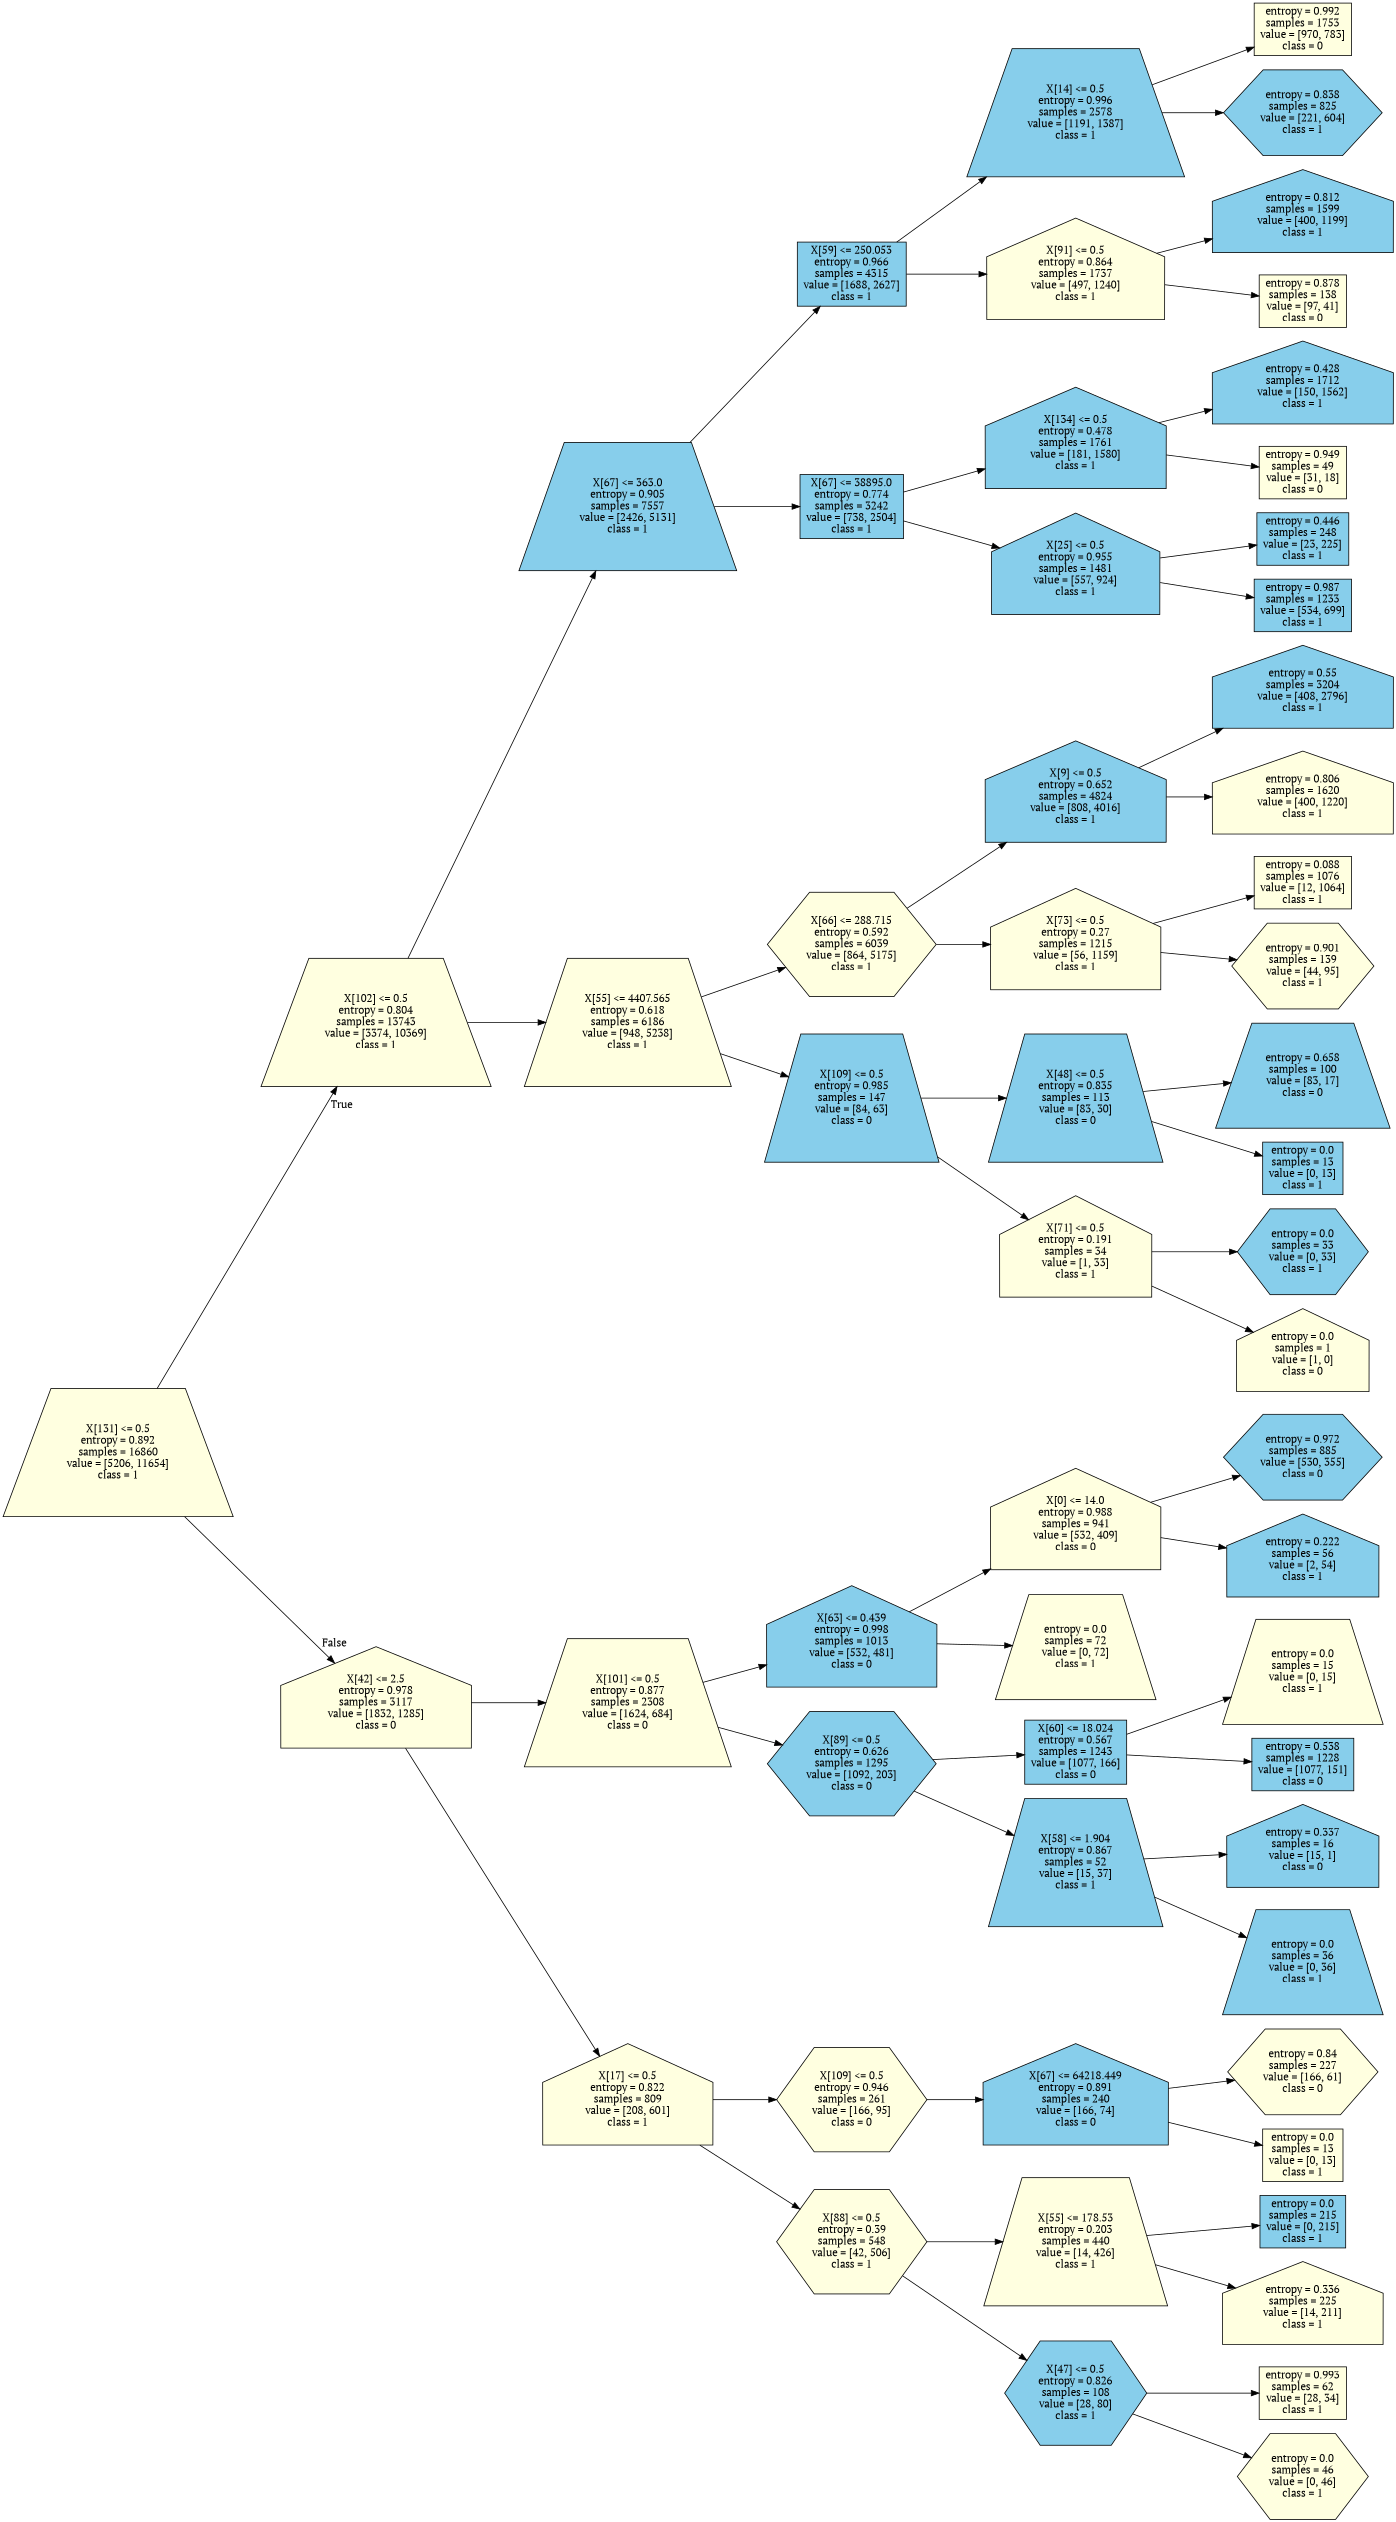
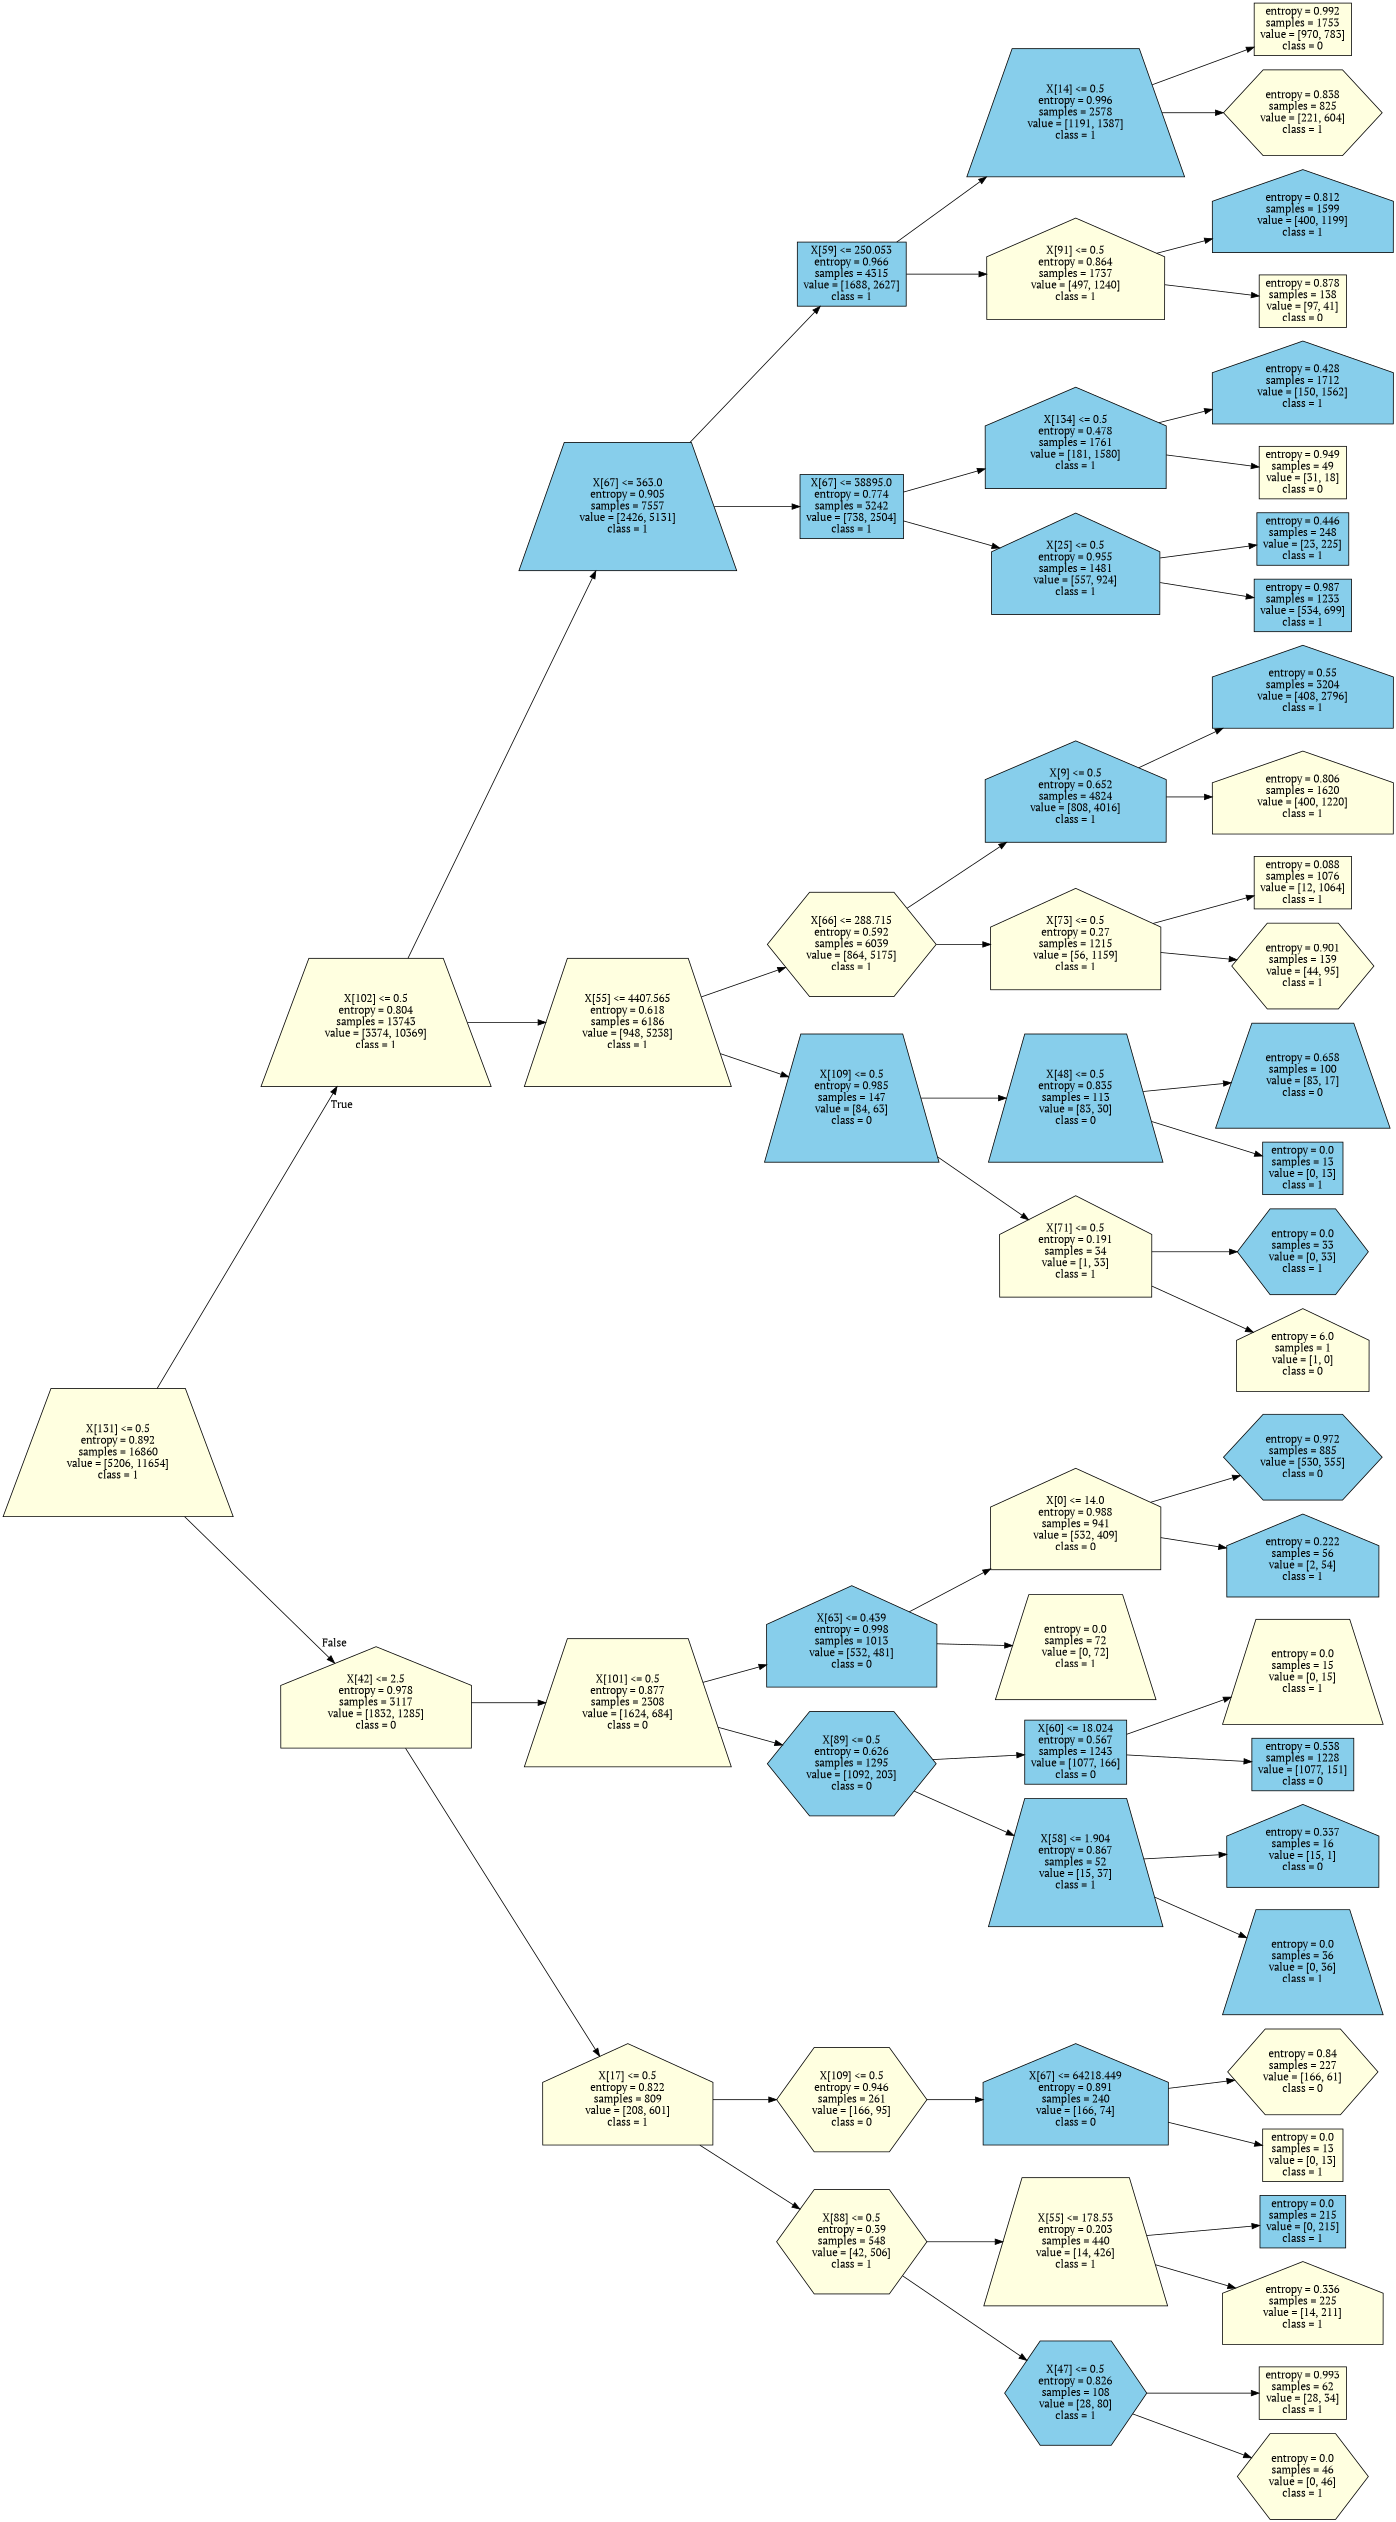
(1303, 113) -> (1303, 113)
(1303, 1354) -> (1303, 1354)
